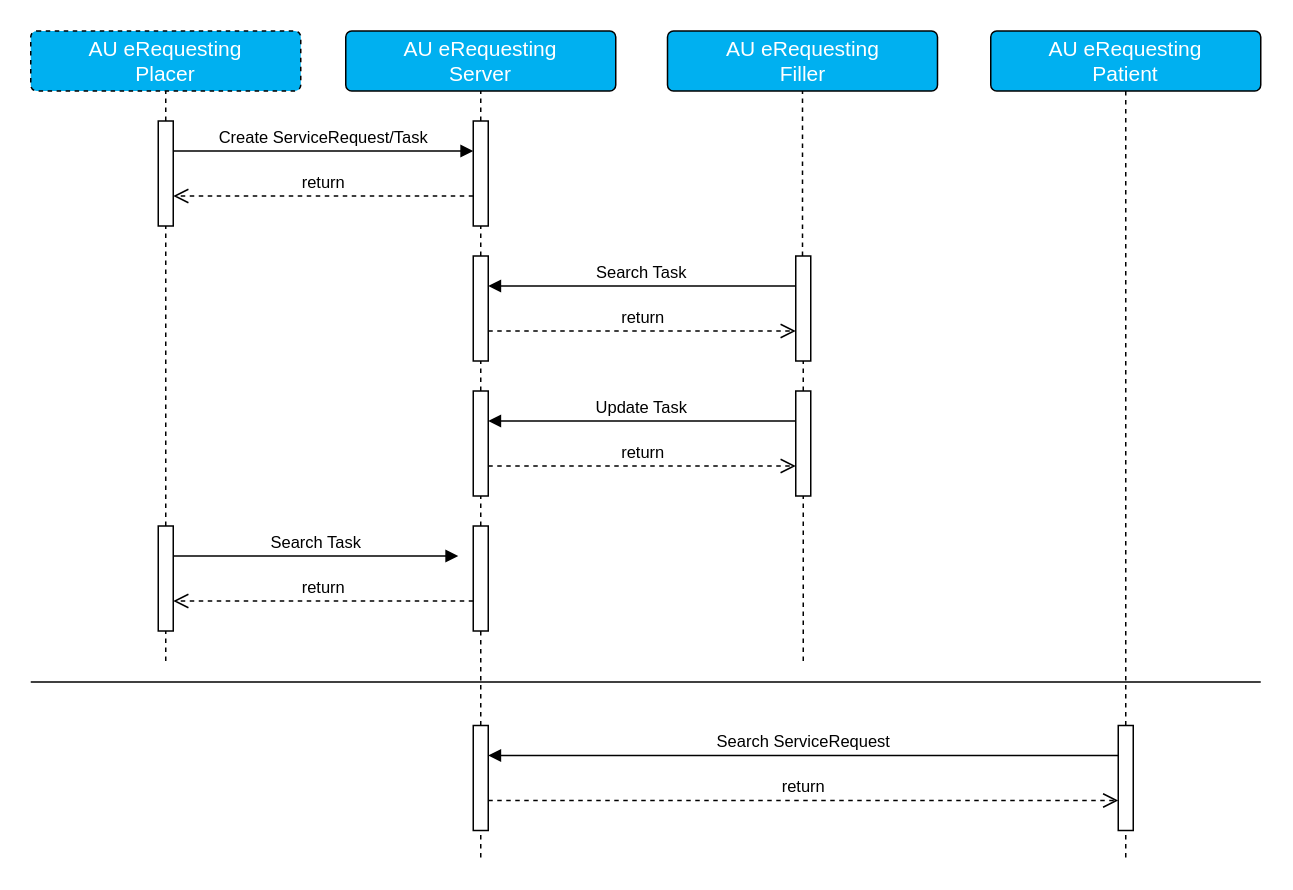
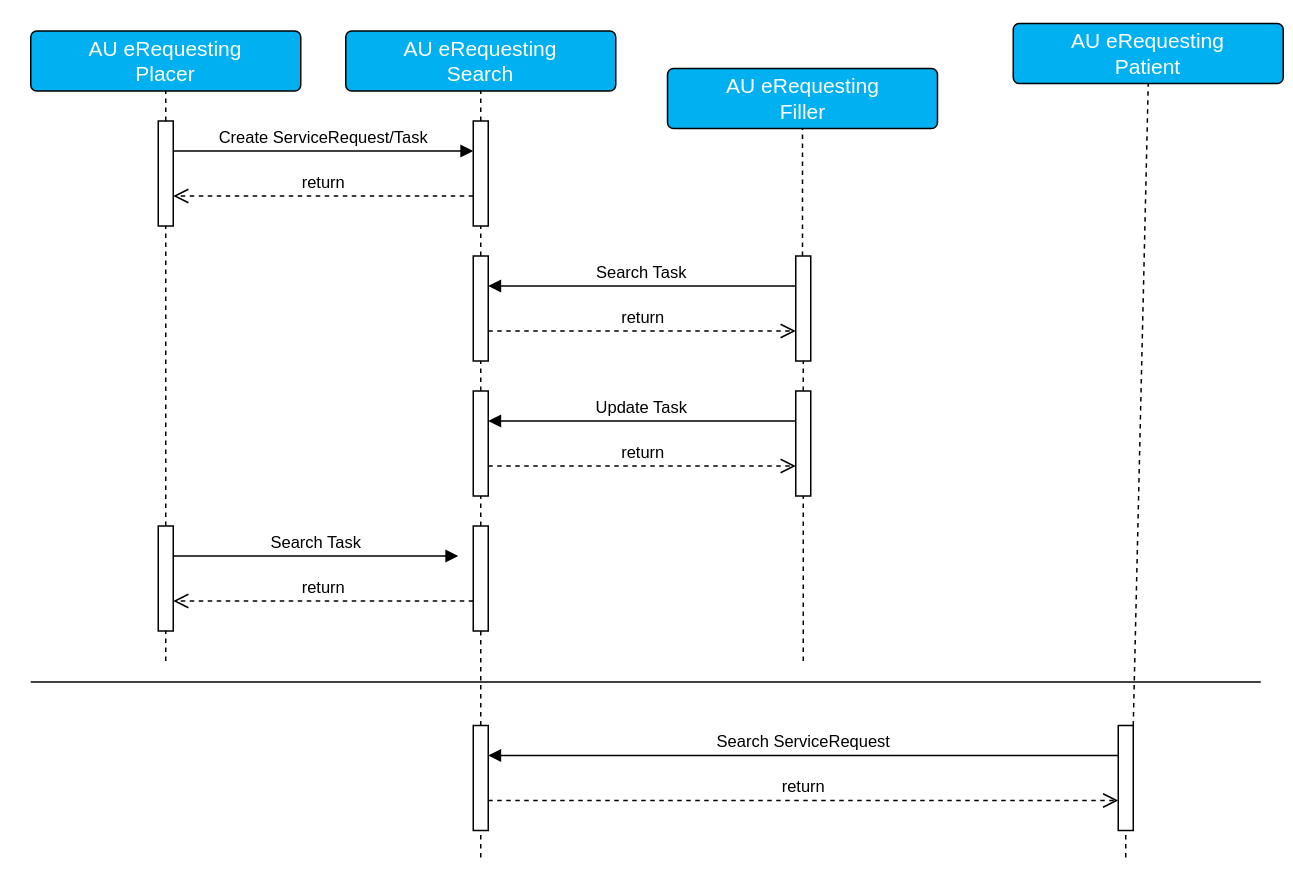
(166, 61) -> (166, 61)
(481, 61) -> (481, 61)
(803, 61) -> (803, 98)
(1126, 61) -> (1148, 53)
